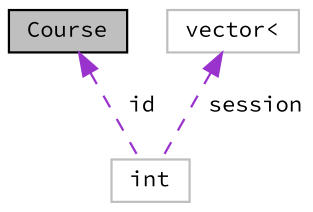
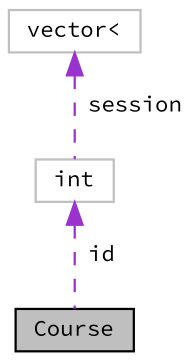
(115, 116) -> (75, 267)
